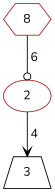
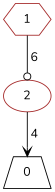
(27, 19) -> (27, 19)
(27, 173) -> (27, 173)
